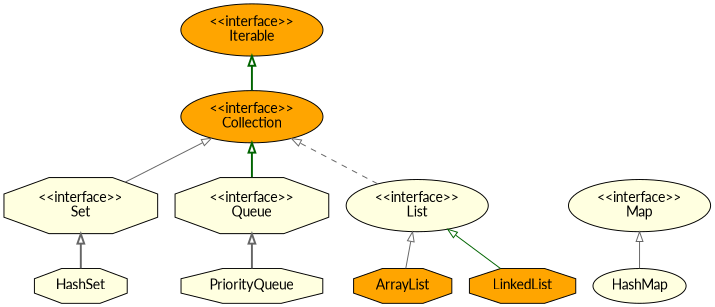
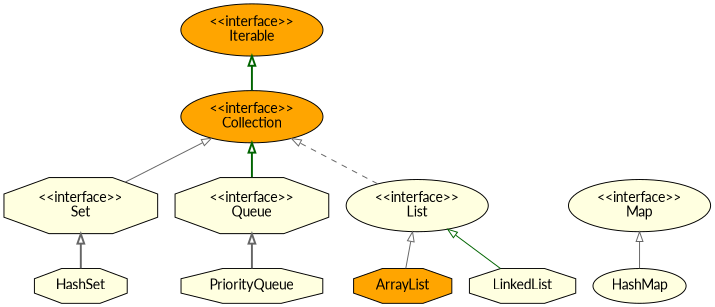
(523, 286) -> (523, 286)
